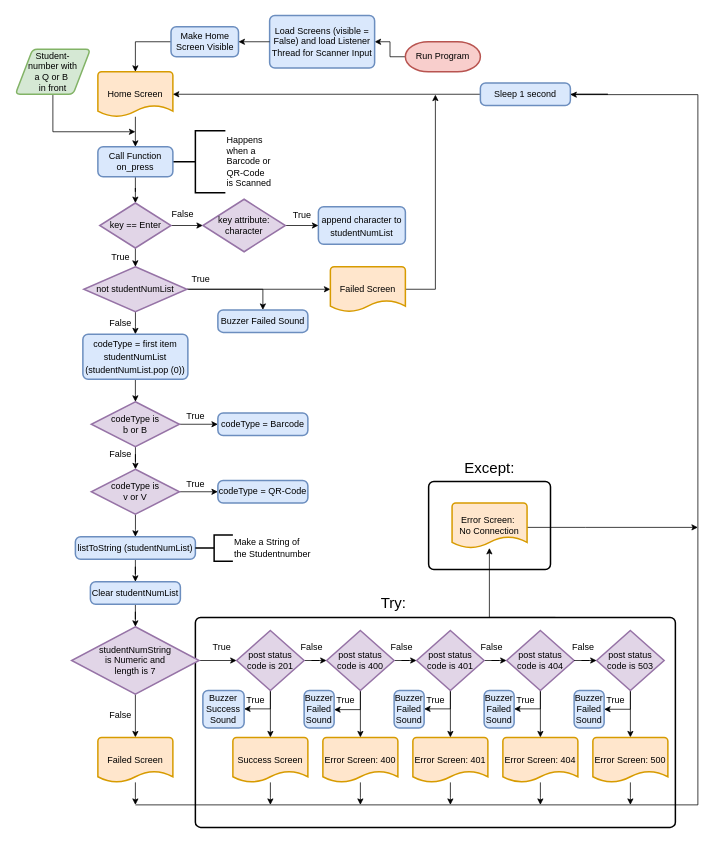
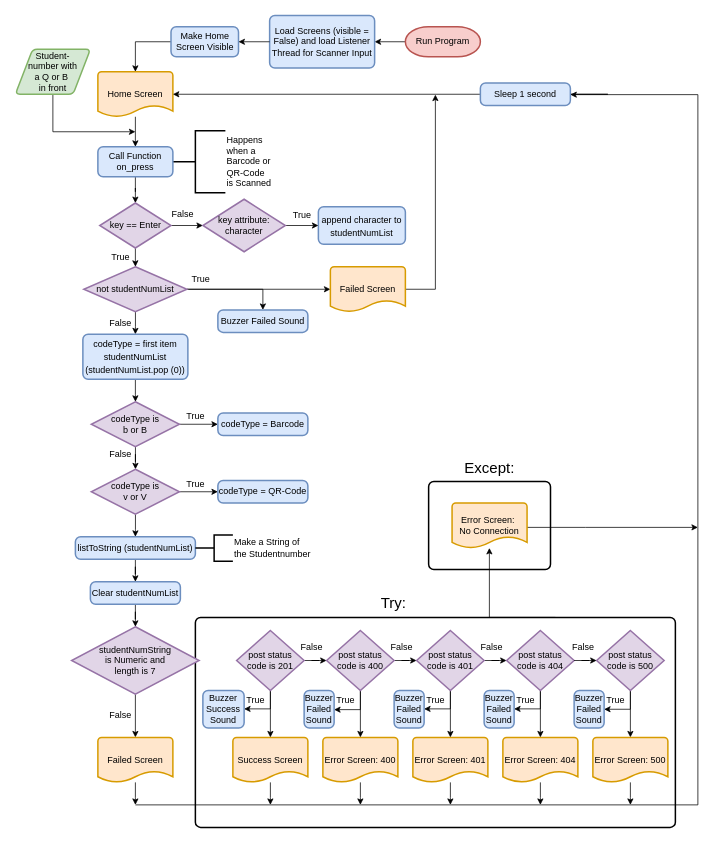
(443, 57) -> (443, 42)
(215, 660) -> none
(630, 660) -> (630, 660)
